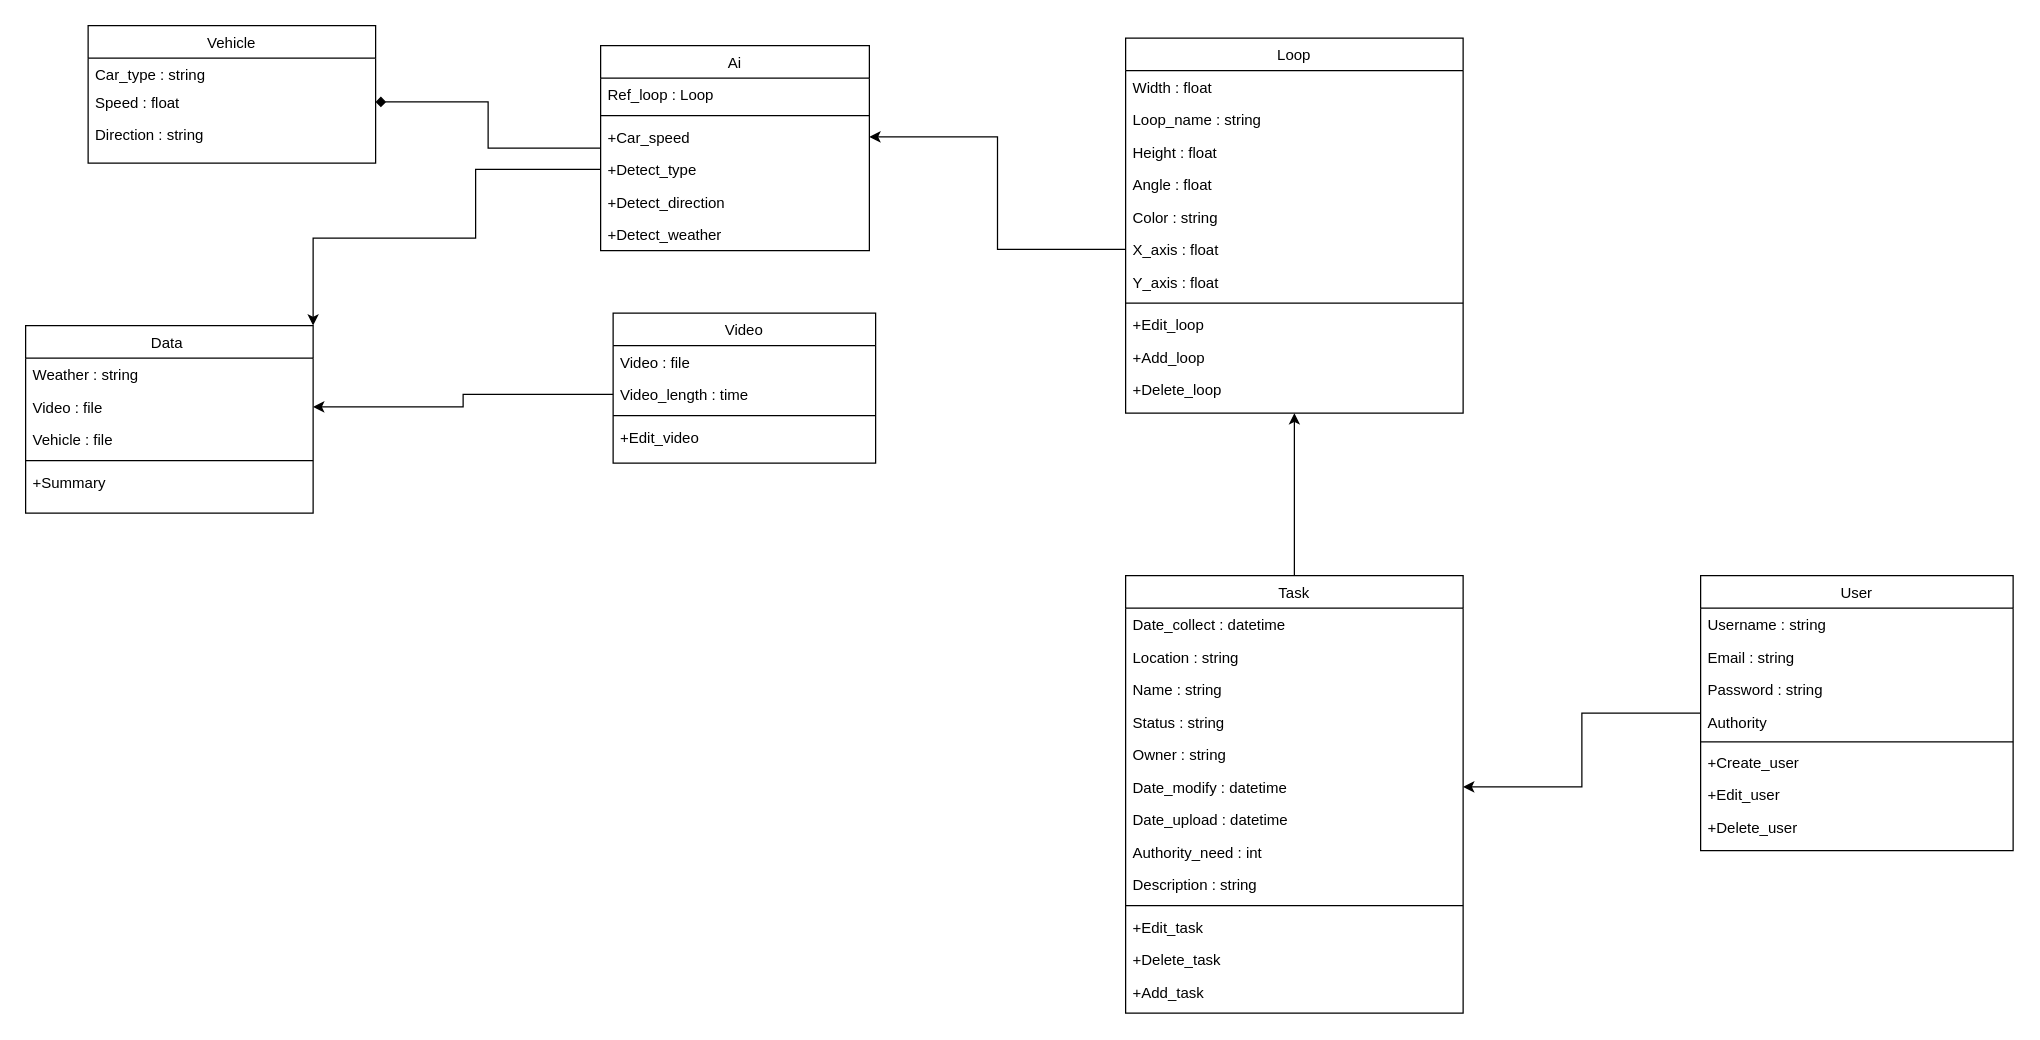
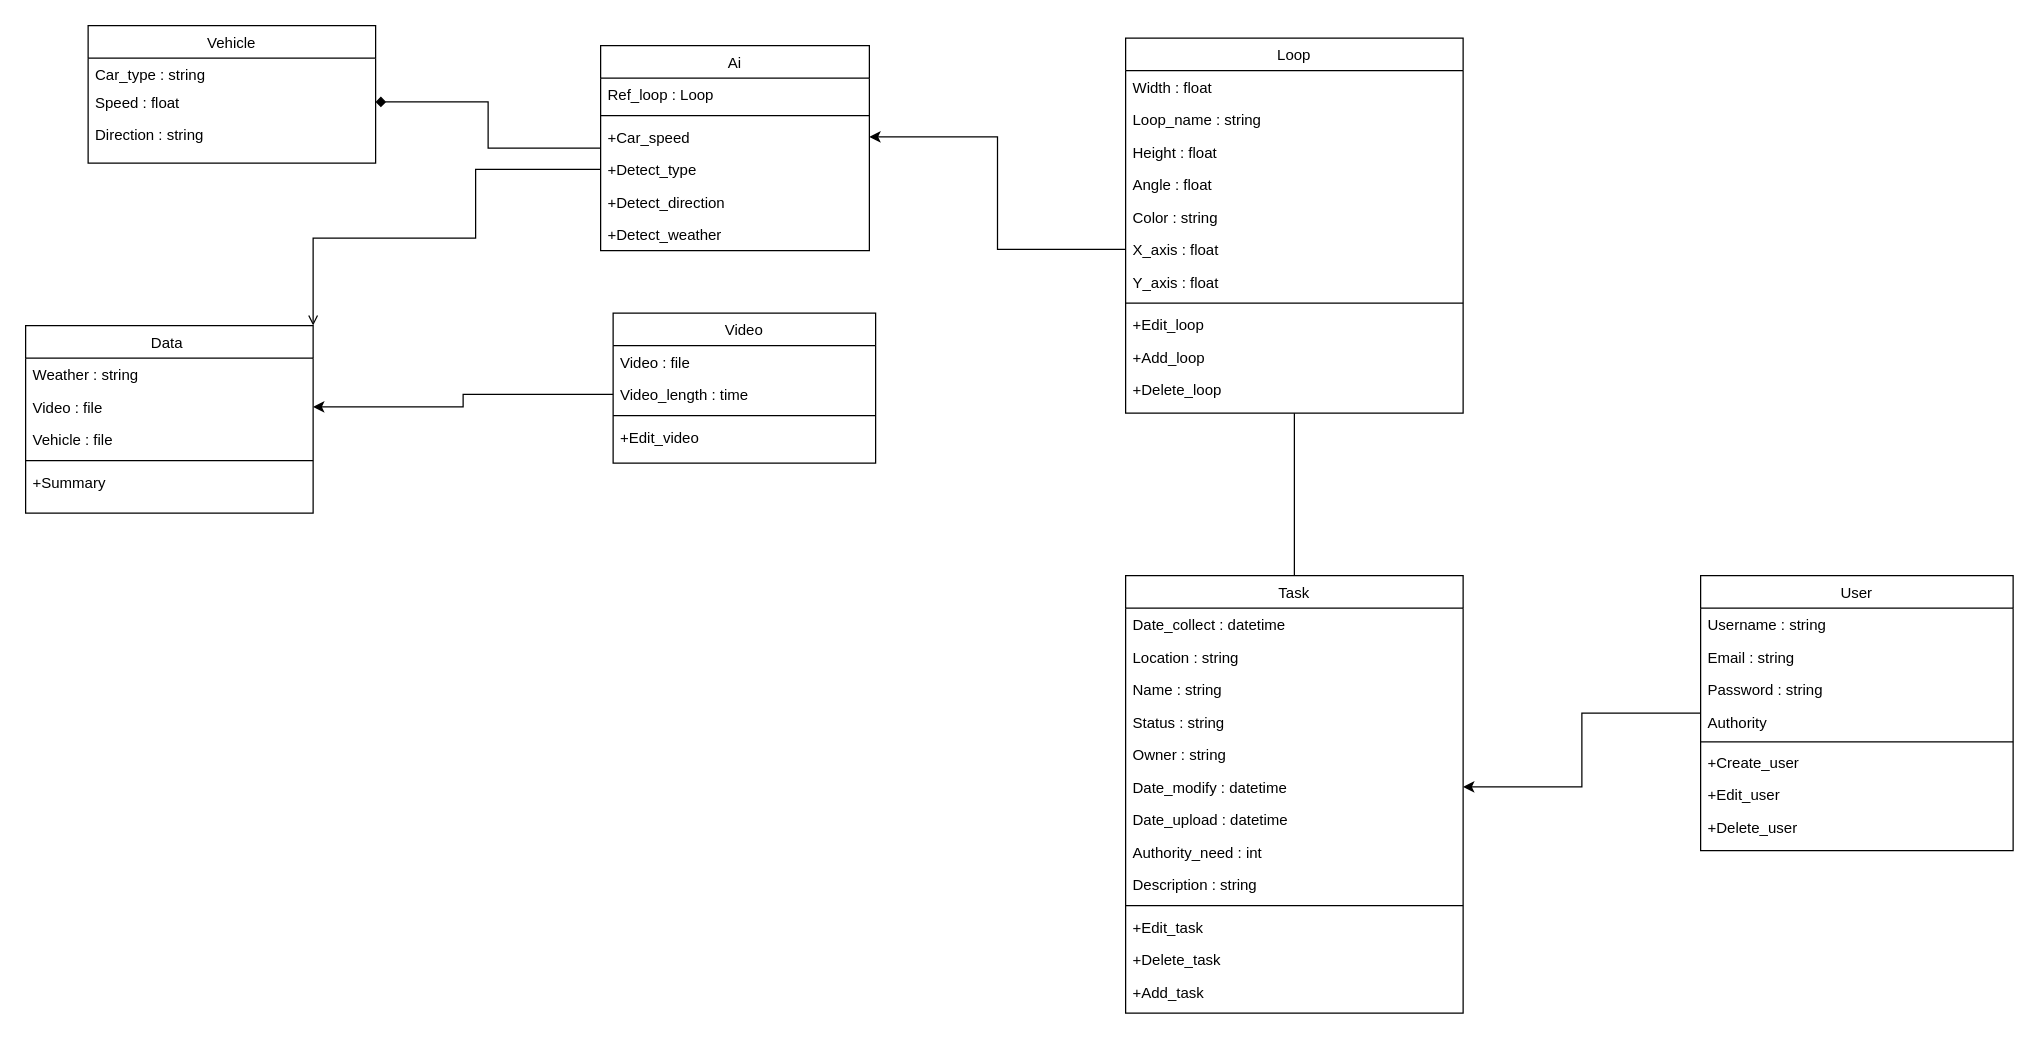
(313, 316) -> (313, 317)
(1294, 423) -> (1294, 420)
